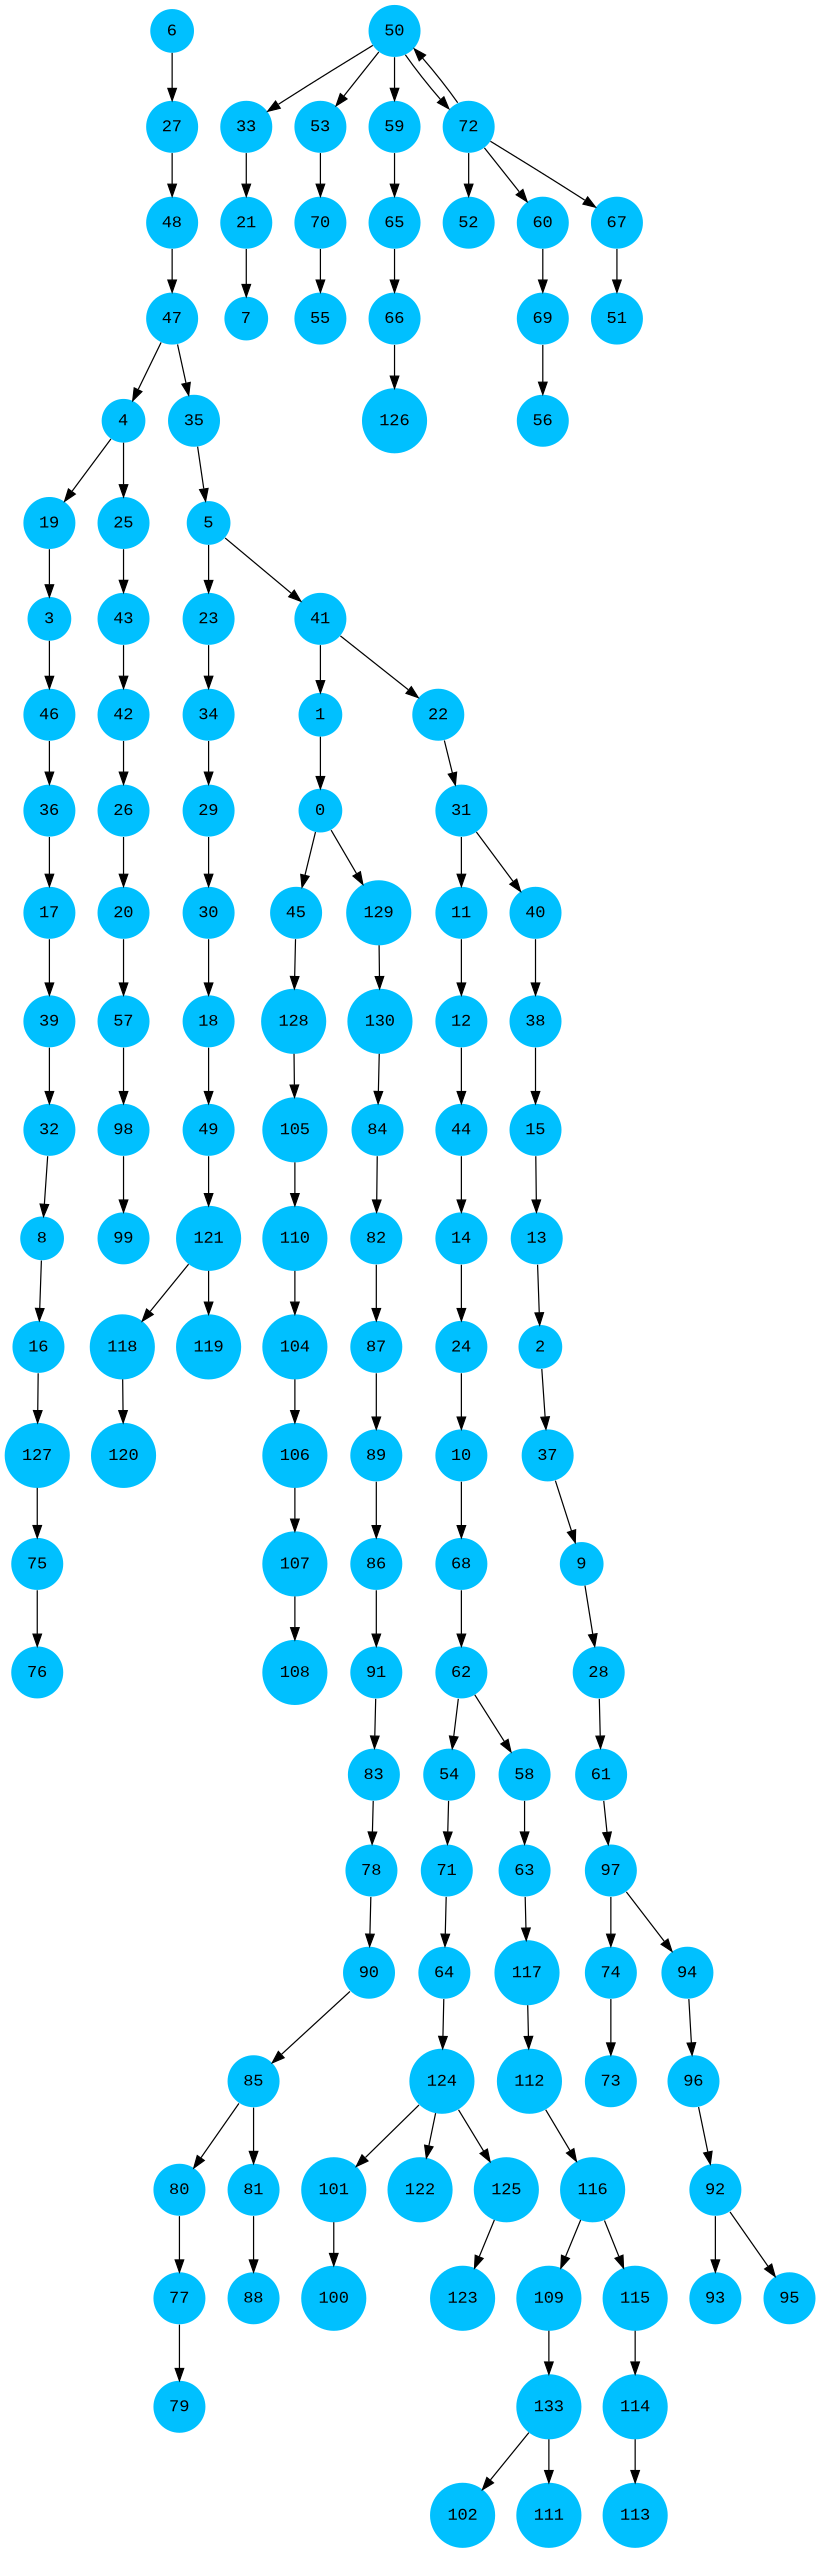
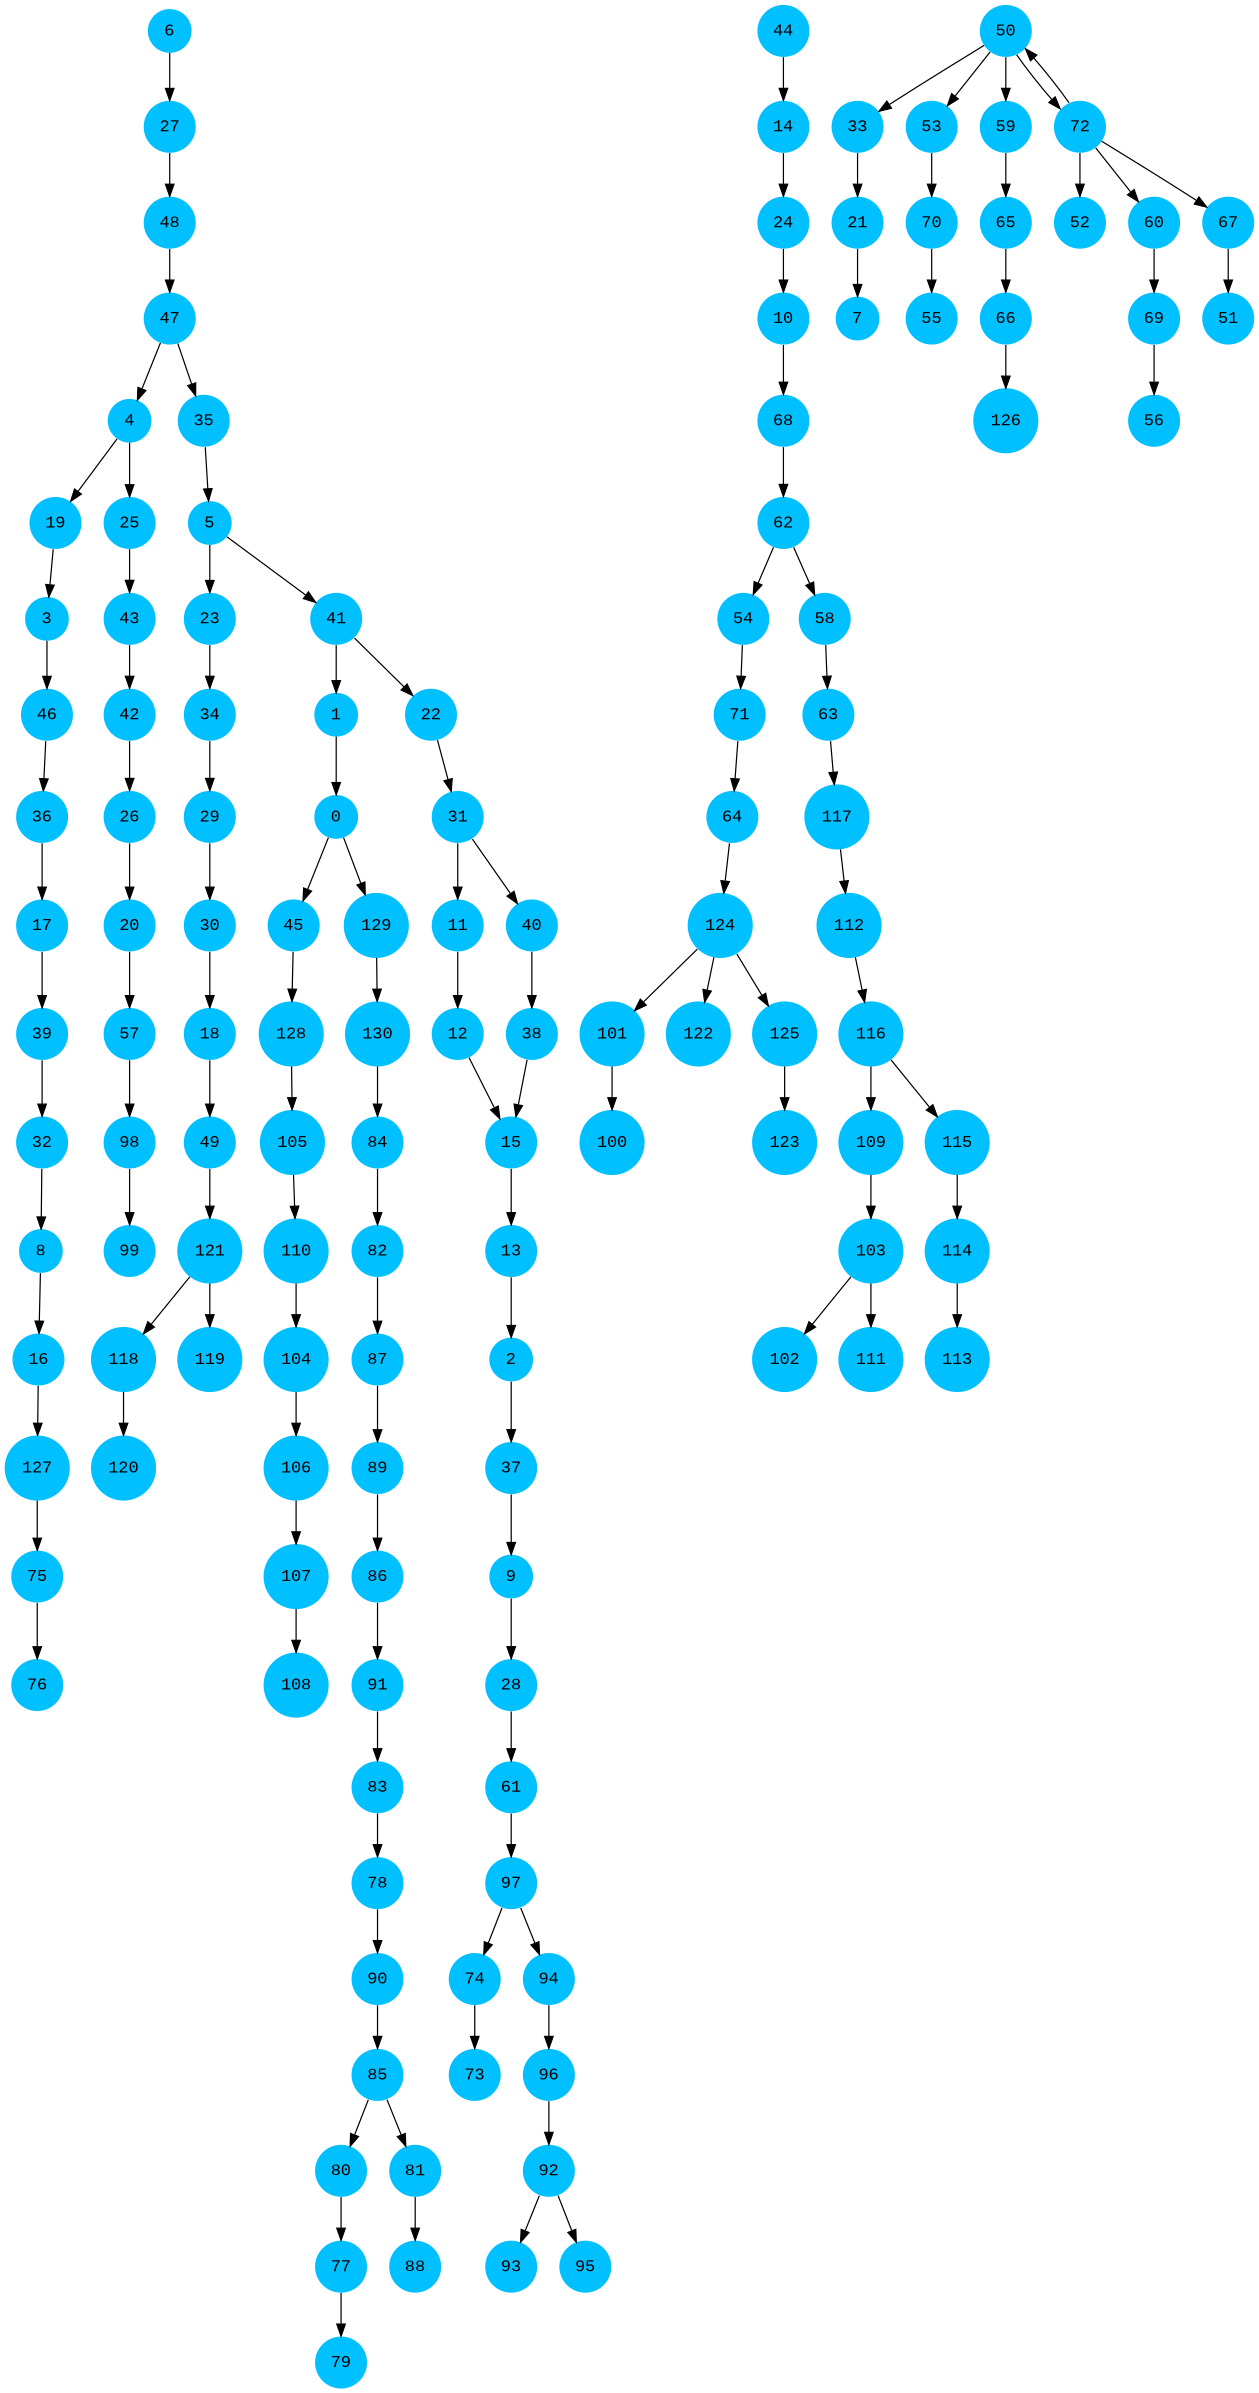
(461, 1070) -> (482, 1083)
(549, 2407) -> (871, 1251)
